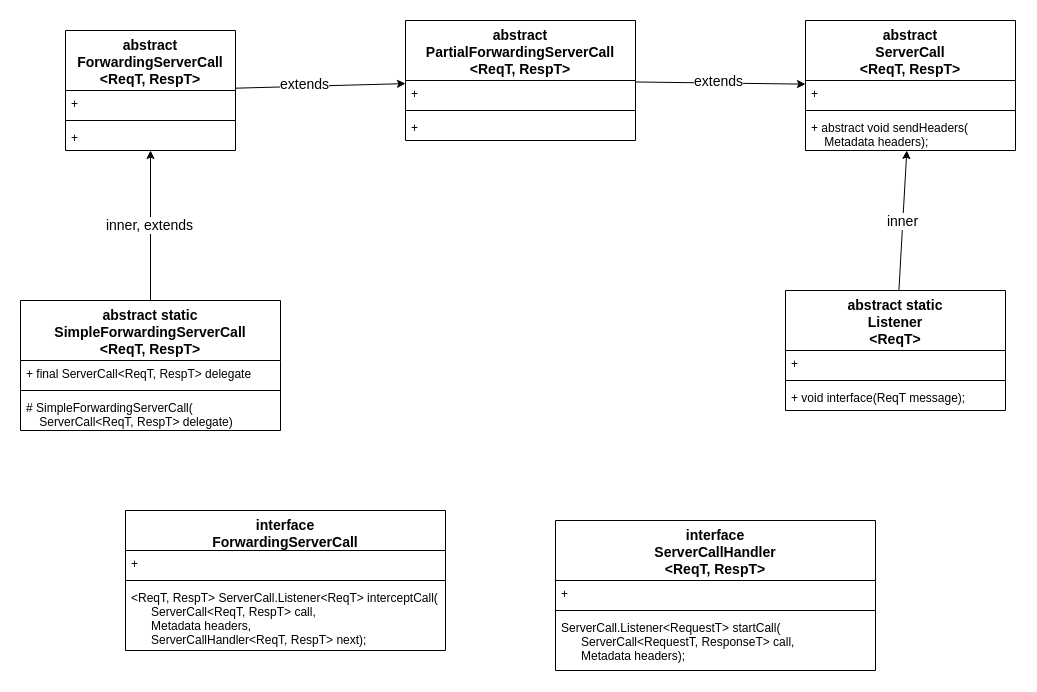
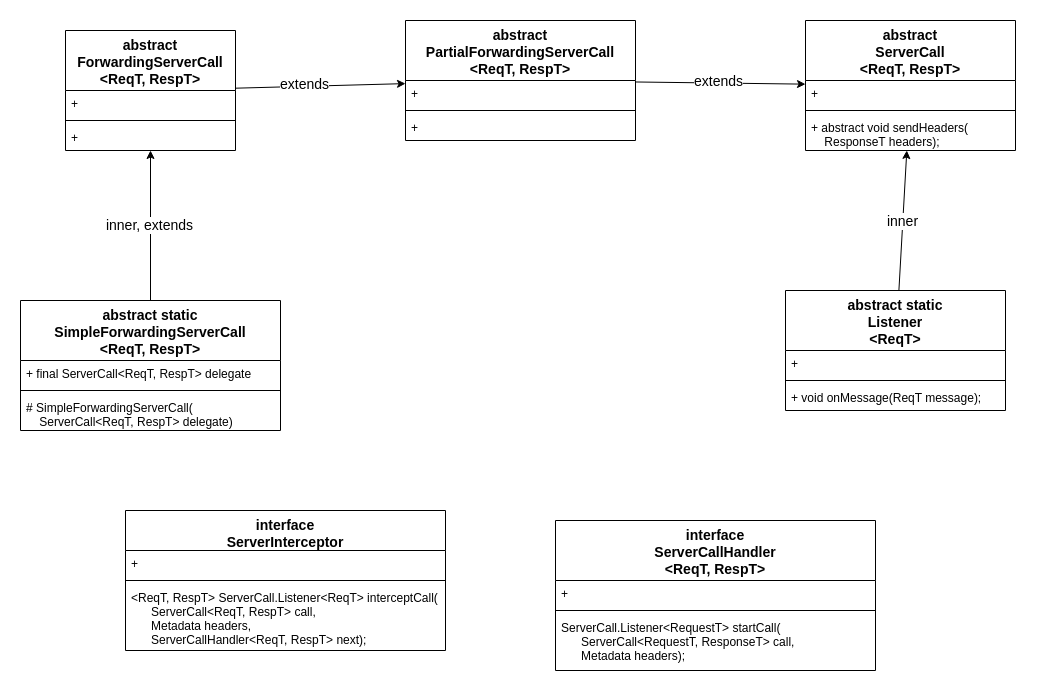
(900, 128) -> (900, 128)
(886, 398) -> (887, 398)
(285, 525) -> (285, 525)
